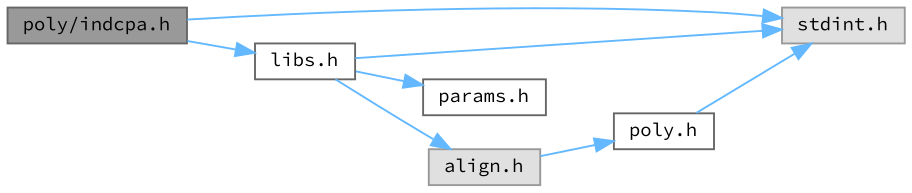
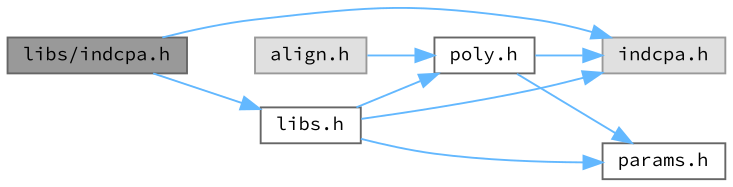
(97, 26) -> (97, 55)
(843, 26) -> (664, 55)
none -> (566, 104)
(384, 110) -> (388, 94)
